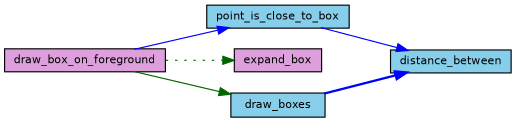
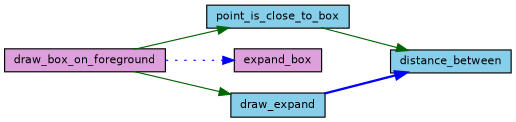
(359, 38) -> (359, 38)
(176, 40) -> (176, 40)
(194, 60) -> (194, 60)
(278, 105) -> (278, 105)
